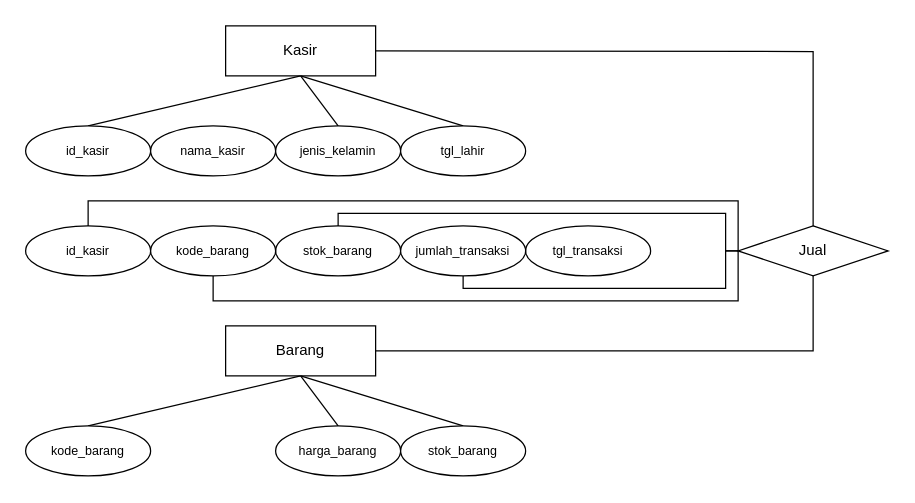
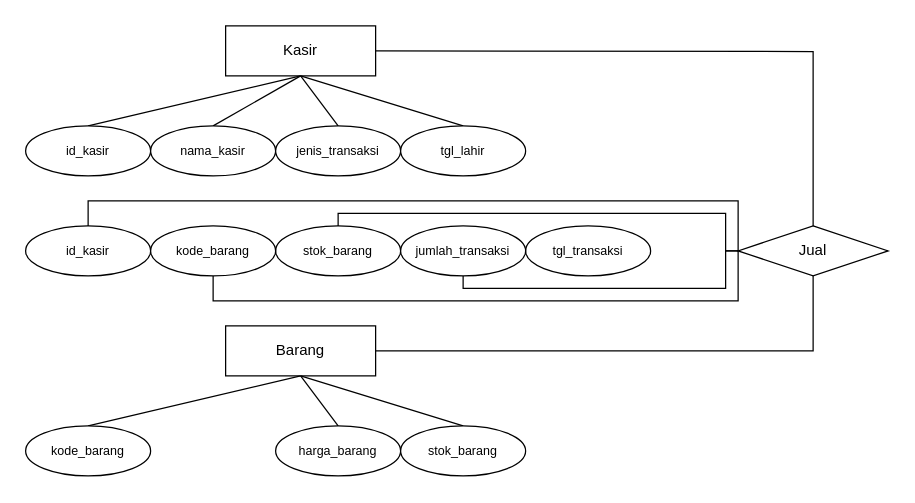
none -> (256, 101)
(338, 151) -> (338, 151)
